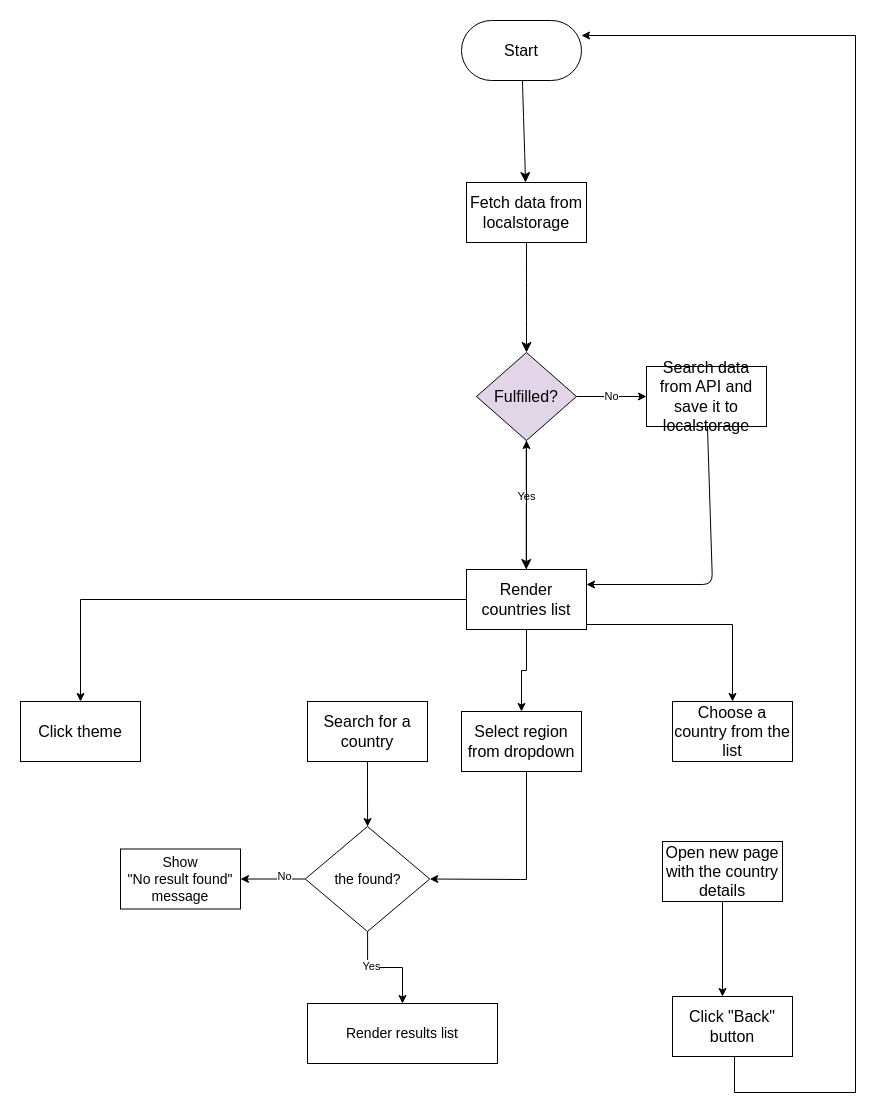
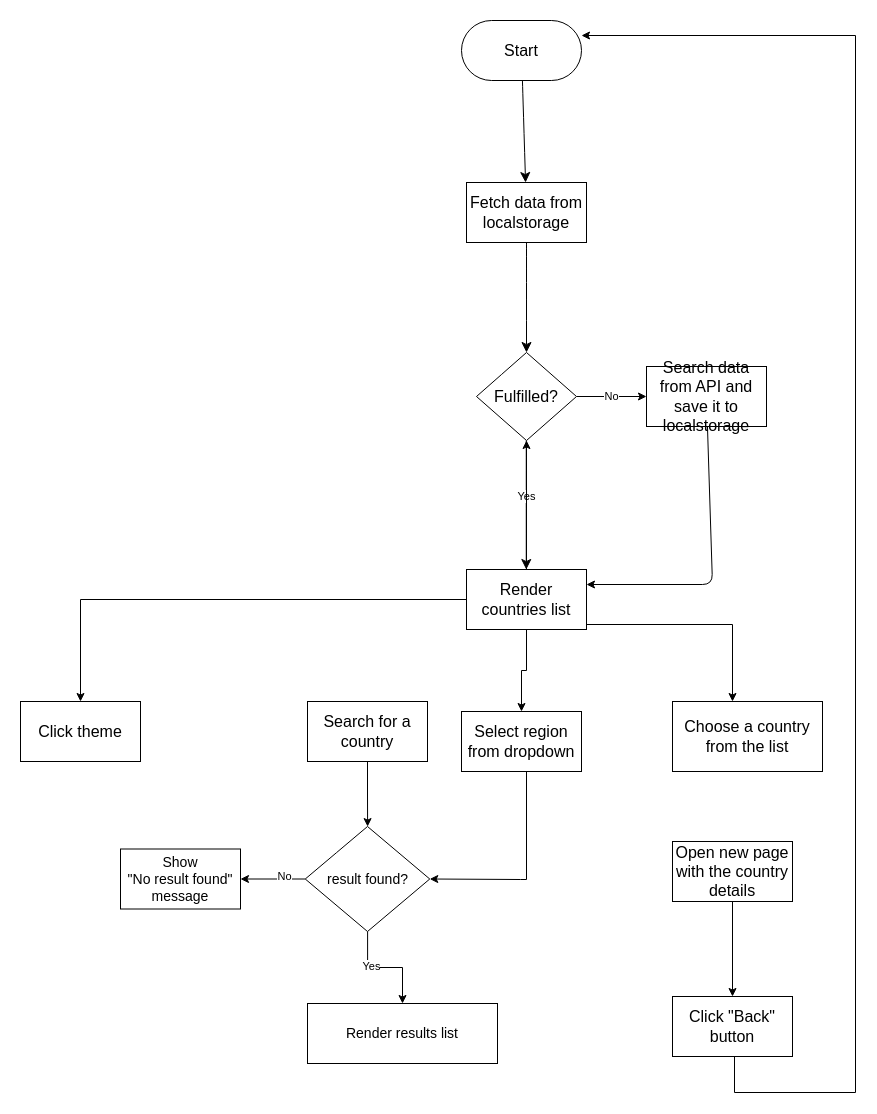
(527, 397) -> (527, 397)
(733, 732) -> (748, 737)
(723, 872) -> (733, 872)
(368, 880) -> (368, 880)
